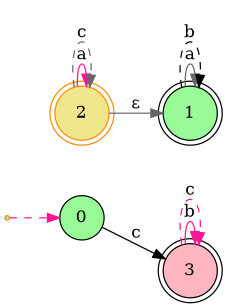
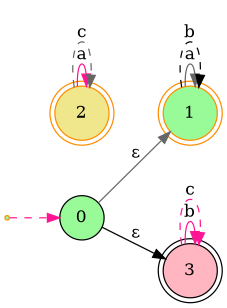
(130, 113) -> (130, 172)
(190, 113) -> (190, 113)
(136, 233) -> (136, 233)
